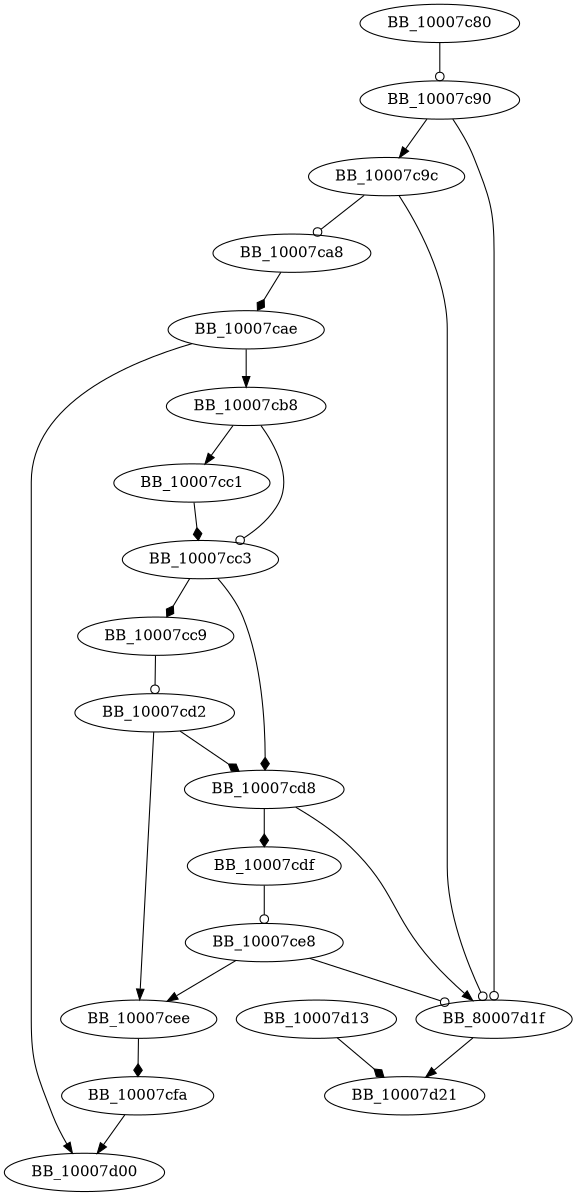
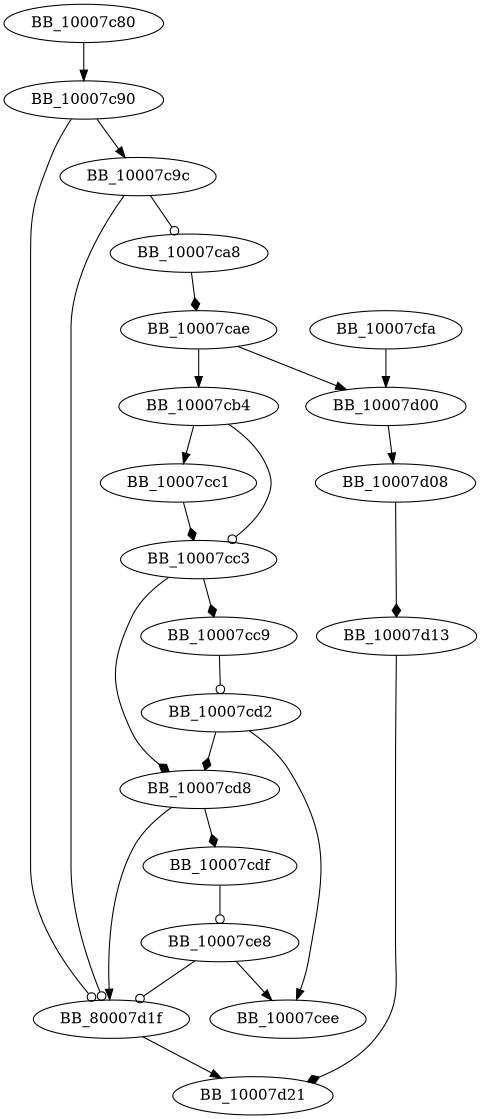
(440, 58) -> (84, 56)
(246, 406) -> (199, 406)
none -> (395, 483)
(138, 1051) -> none
